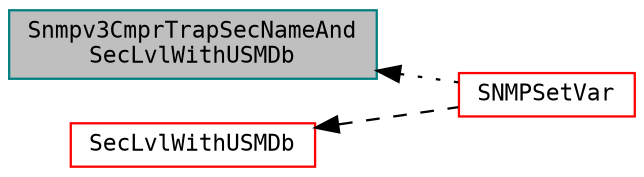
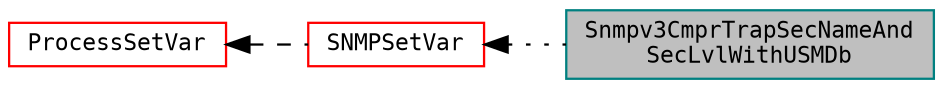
(429, 78) -> (537, 45)
(193, 145) -> (118, 45)
